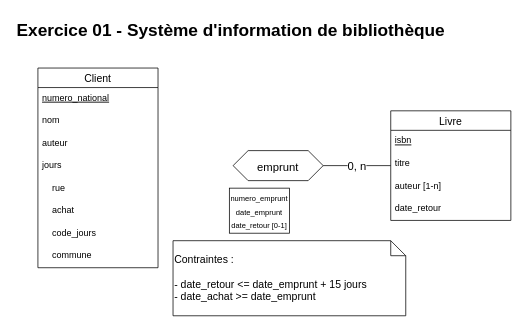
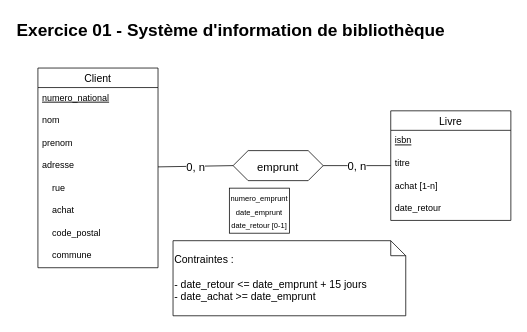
(57, 143) -> (57, 143)
(55, 165) -> (60, 165)
none -> (182, 166)
(424, 185) -> (421, 185)
(67, 233) -> (69, 233)
